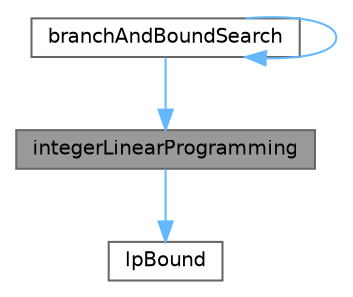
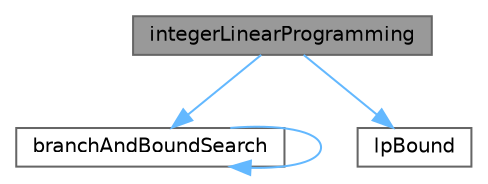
(166, 84) -> (225, 85)
